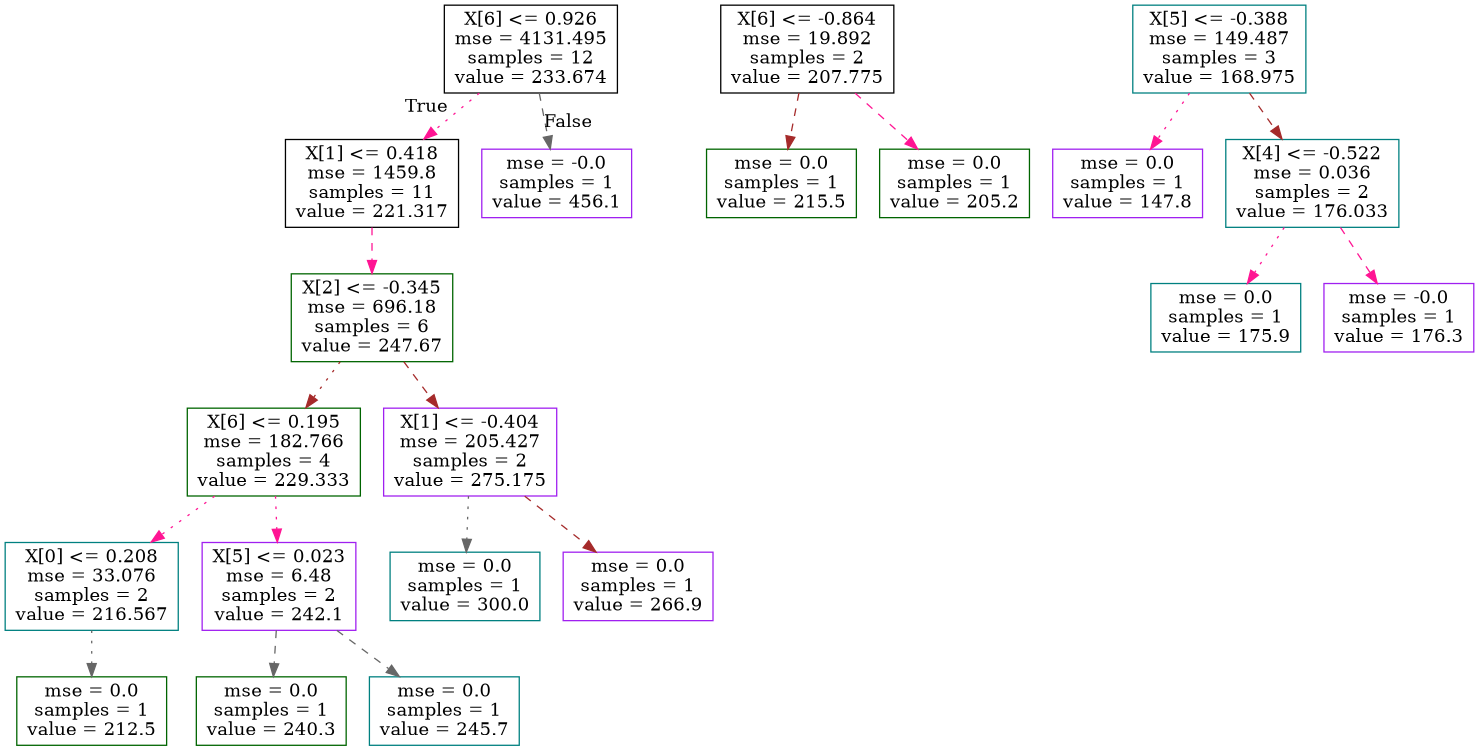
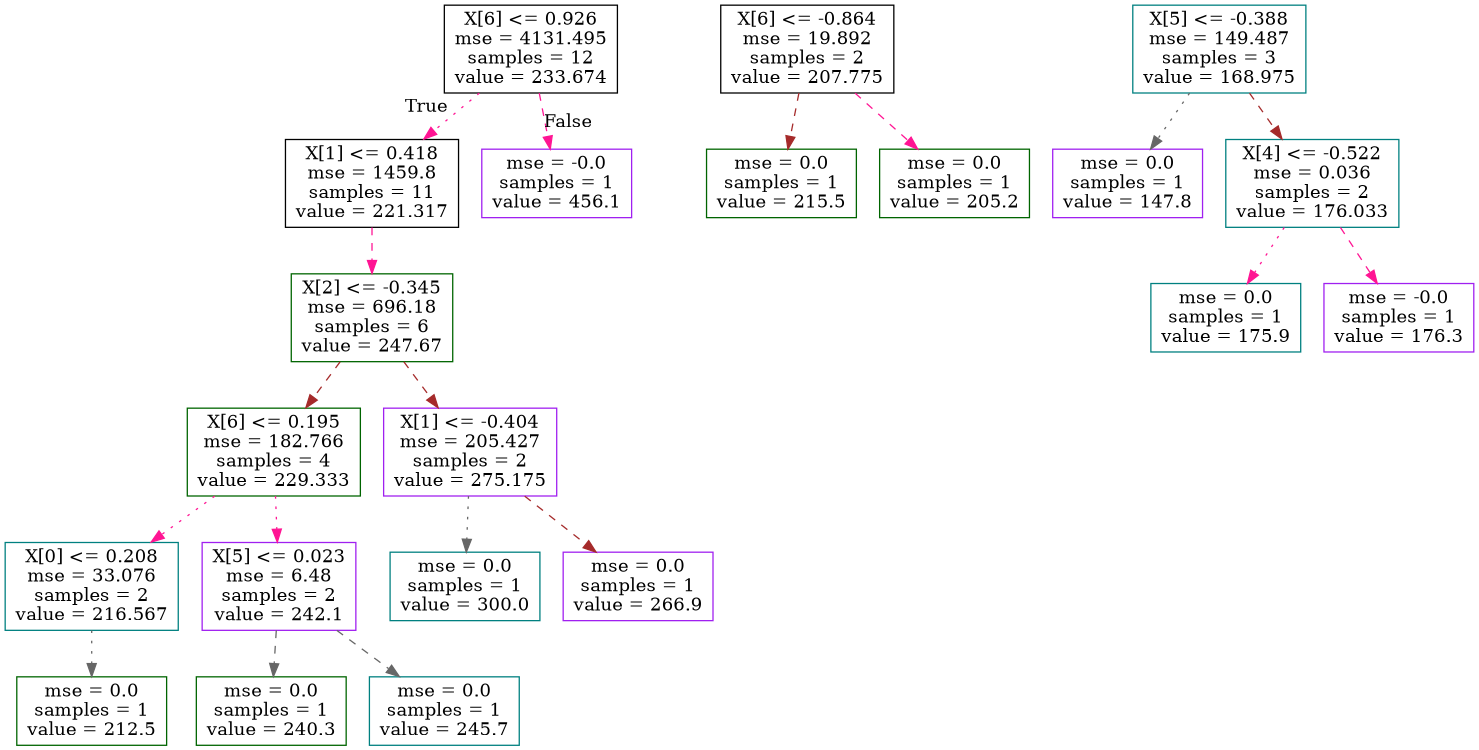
(543, 115) -> (543, 115)
(1174, 116) -> (1174, 116)
(327, 379) -> (327, 379)
